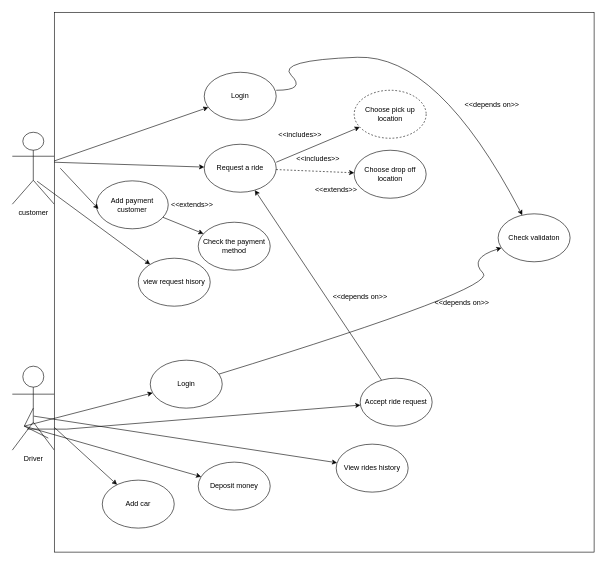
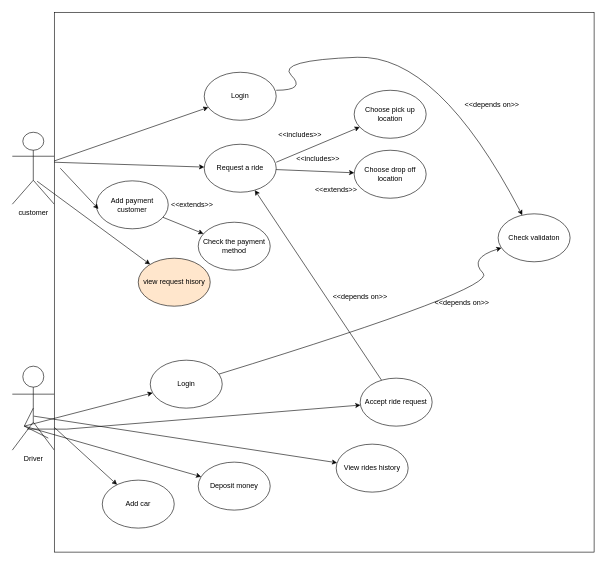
(390, 114) -> (390, 114)
(312, 171) -> (312, 171)
(174, 282) -> (174, 282)
